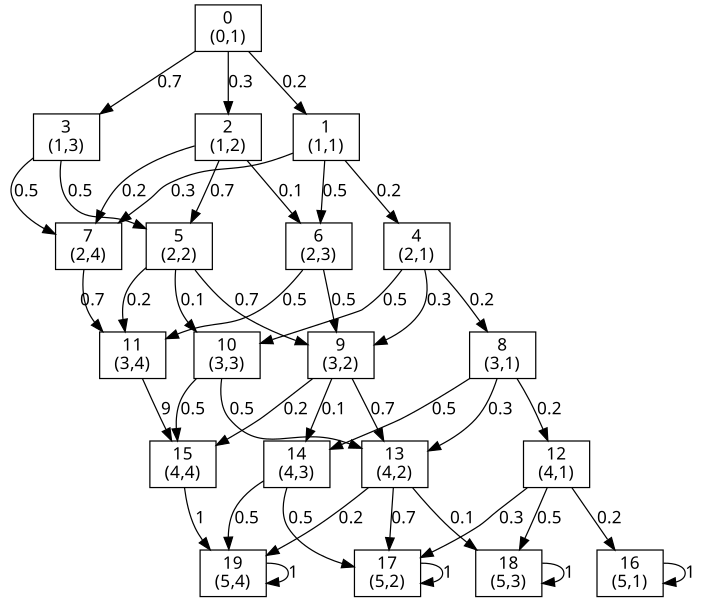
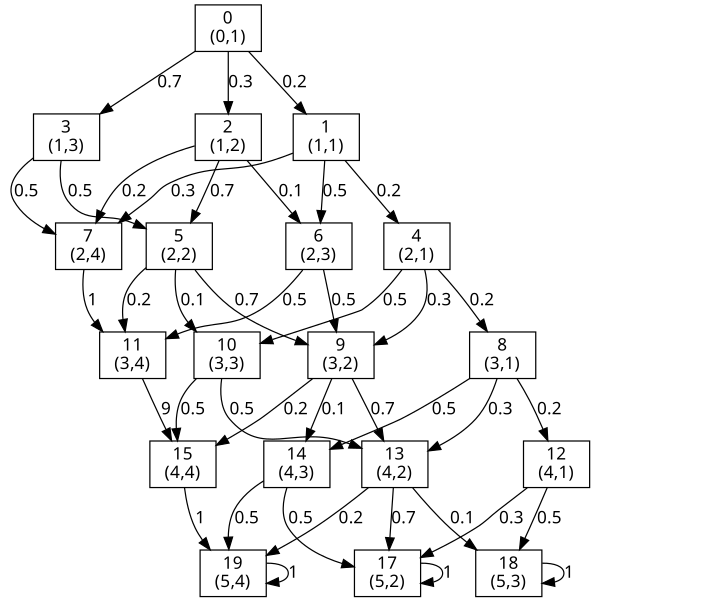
(93, 301) -> (93, 301)
(630, 573) -> none
